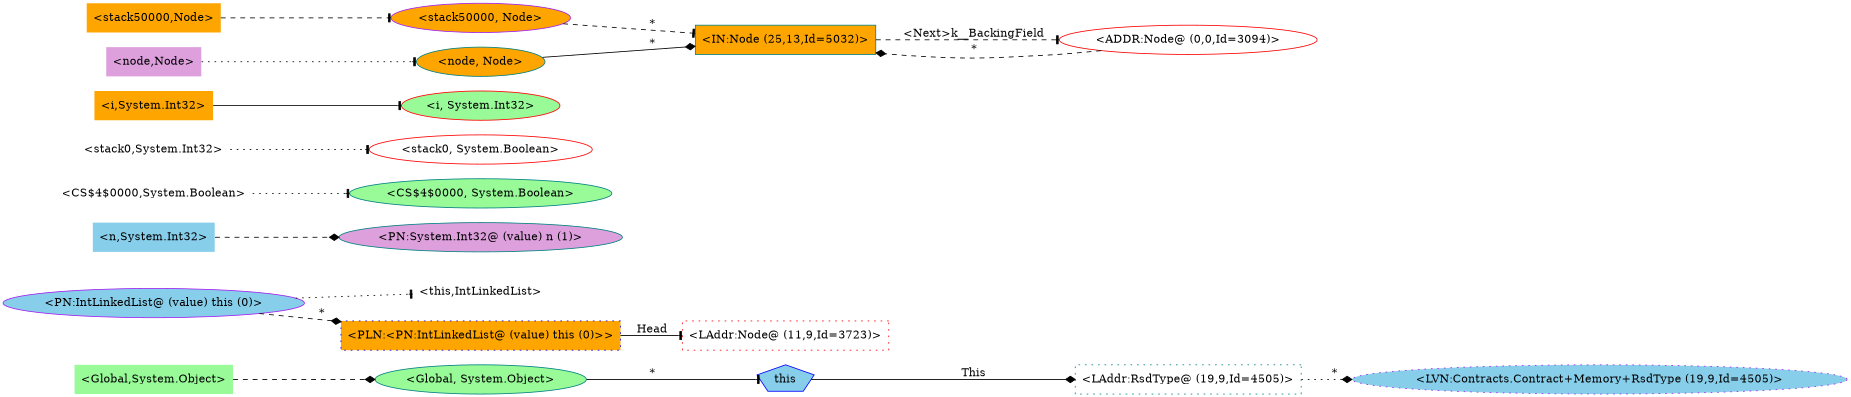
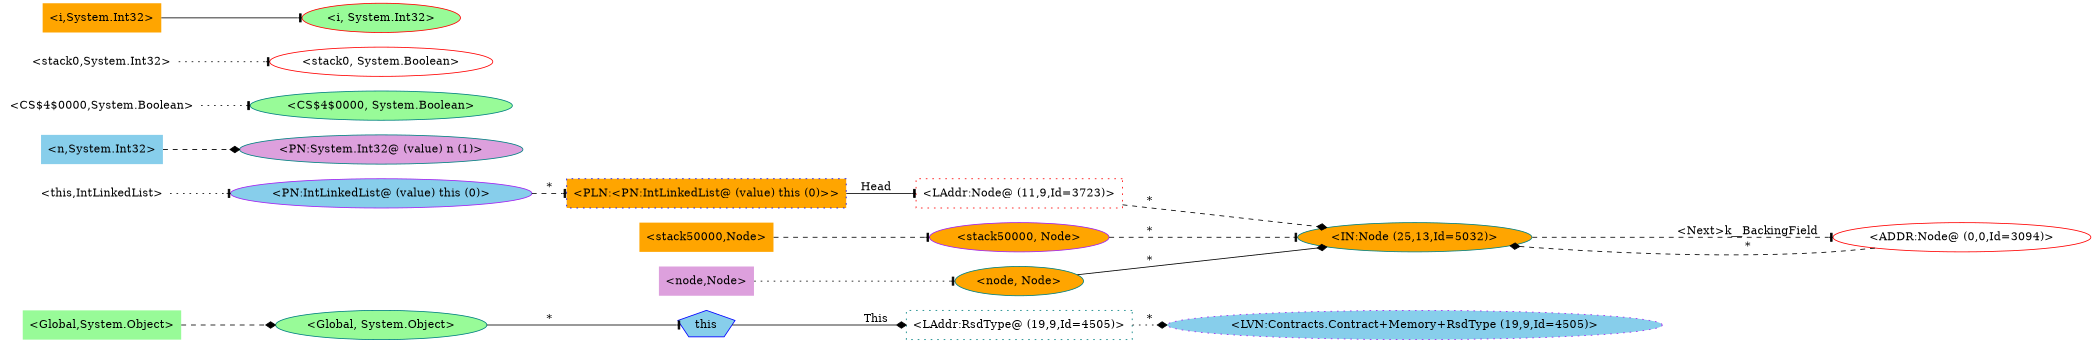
(786, 40) -> (1415, 237)
none -> (1220, 216)
(352, 296) -> (198, 193)
(295, 317) -> (547, 193)
